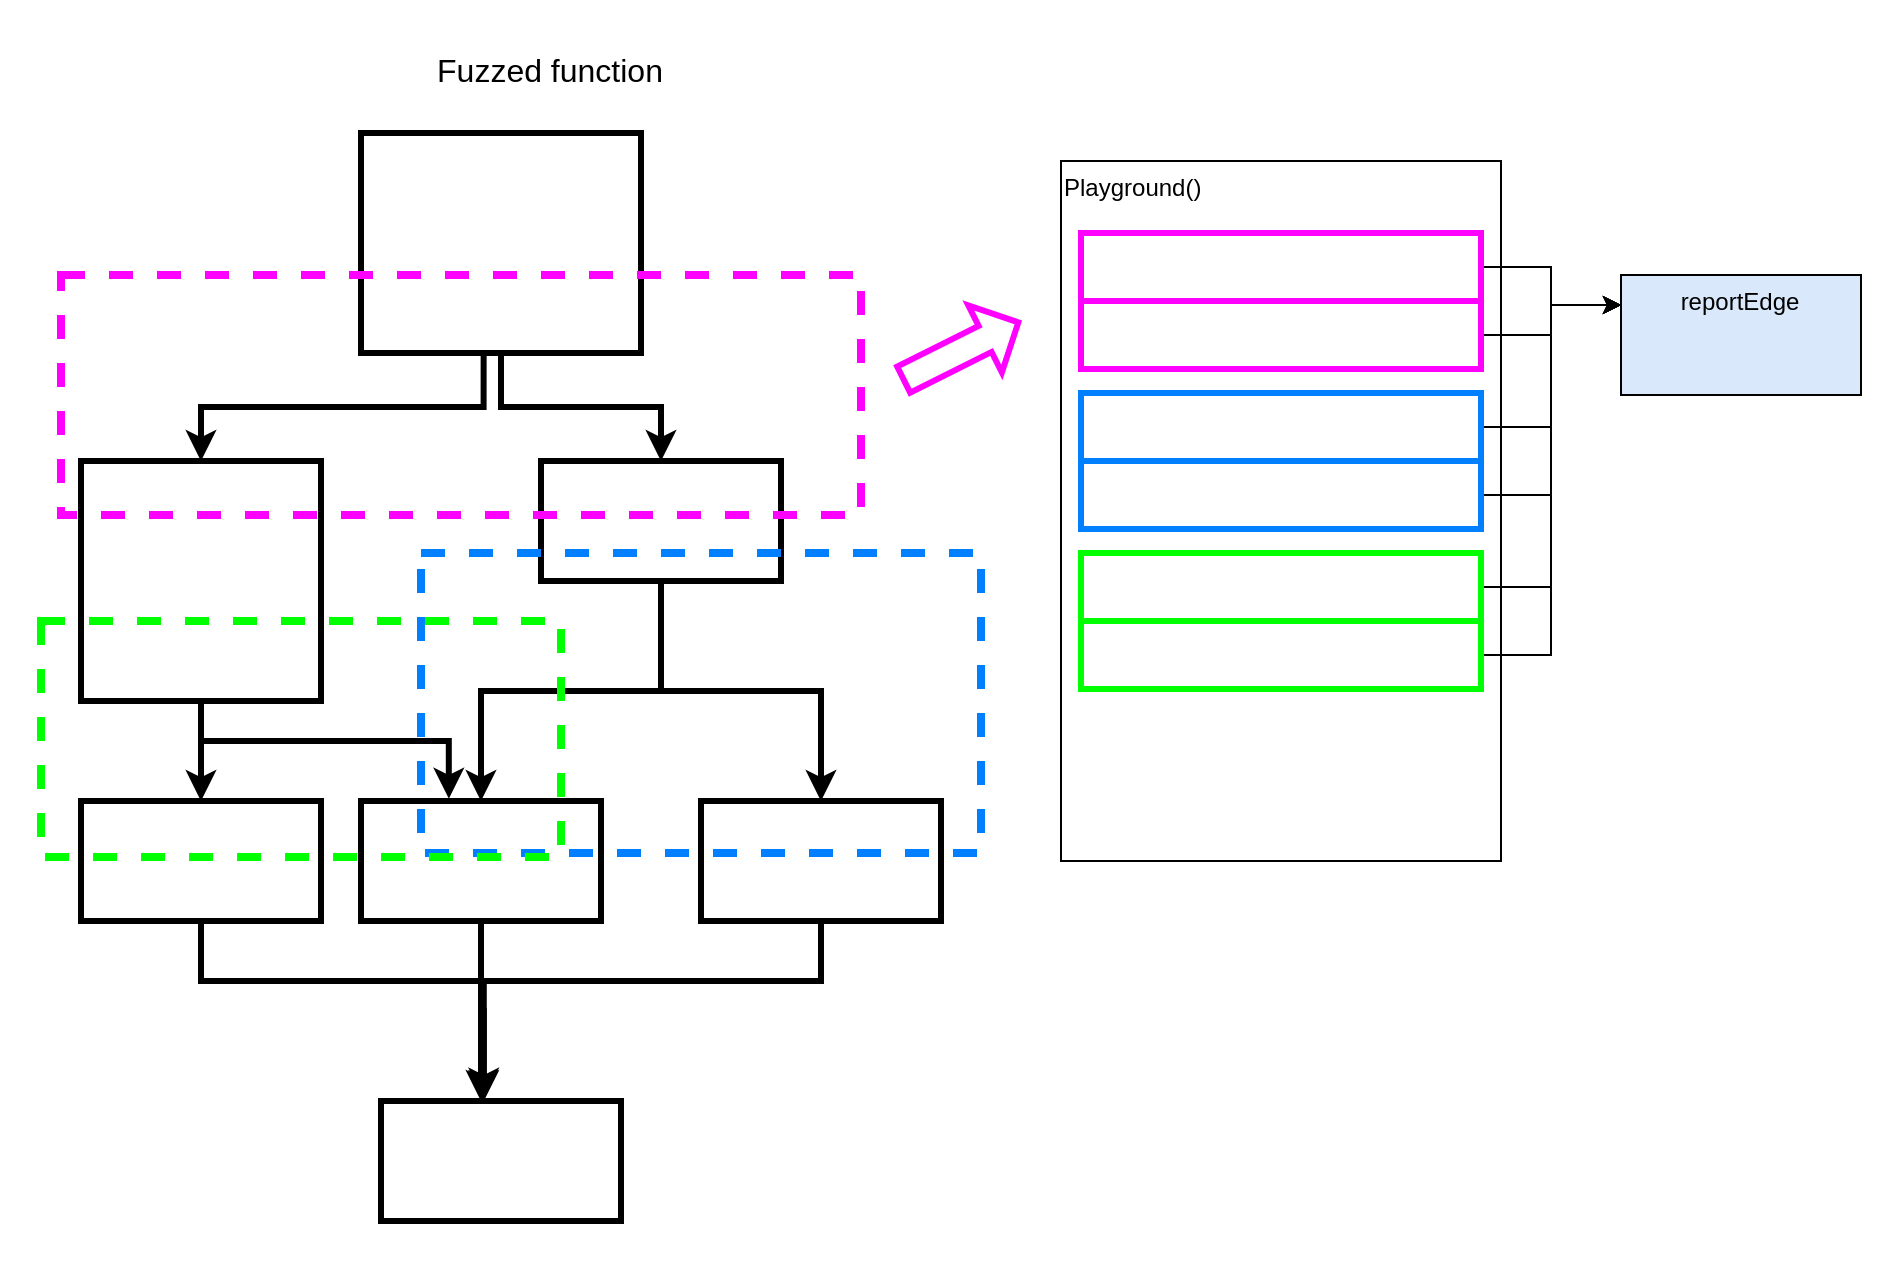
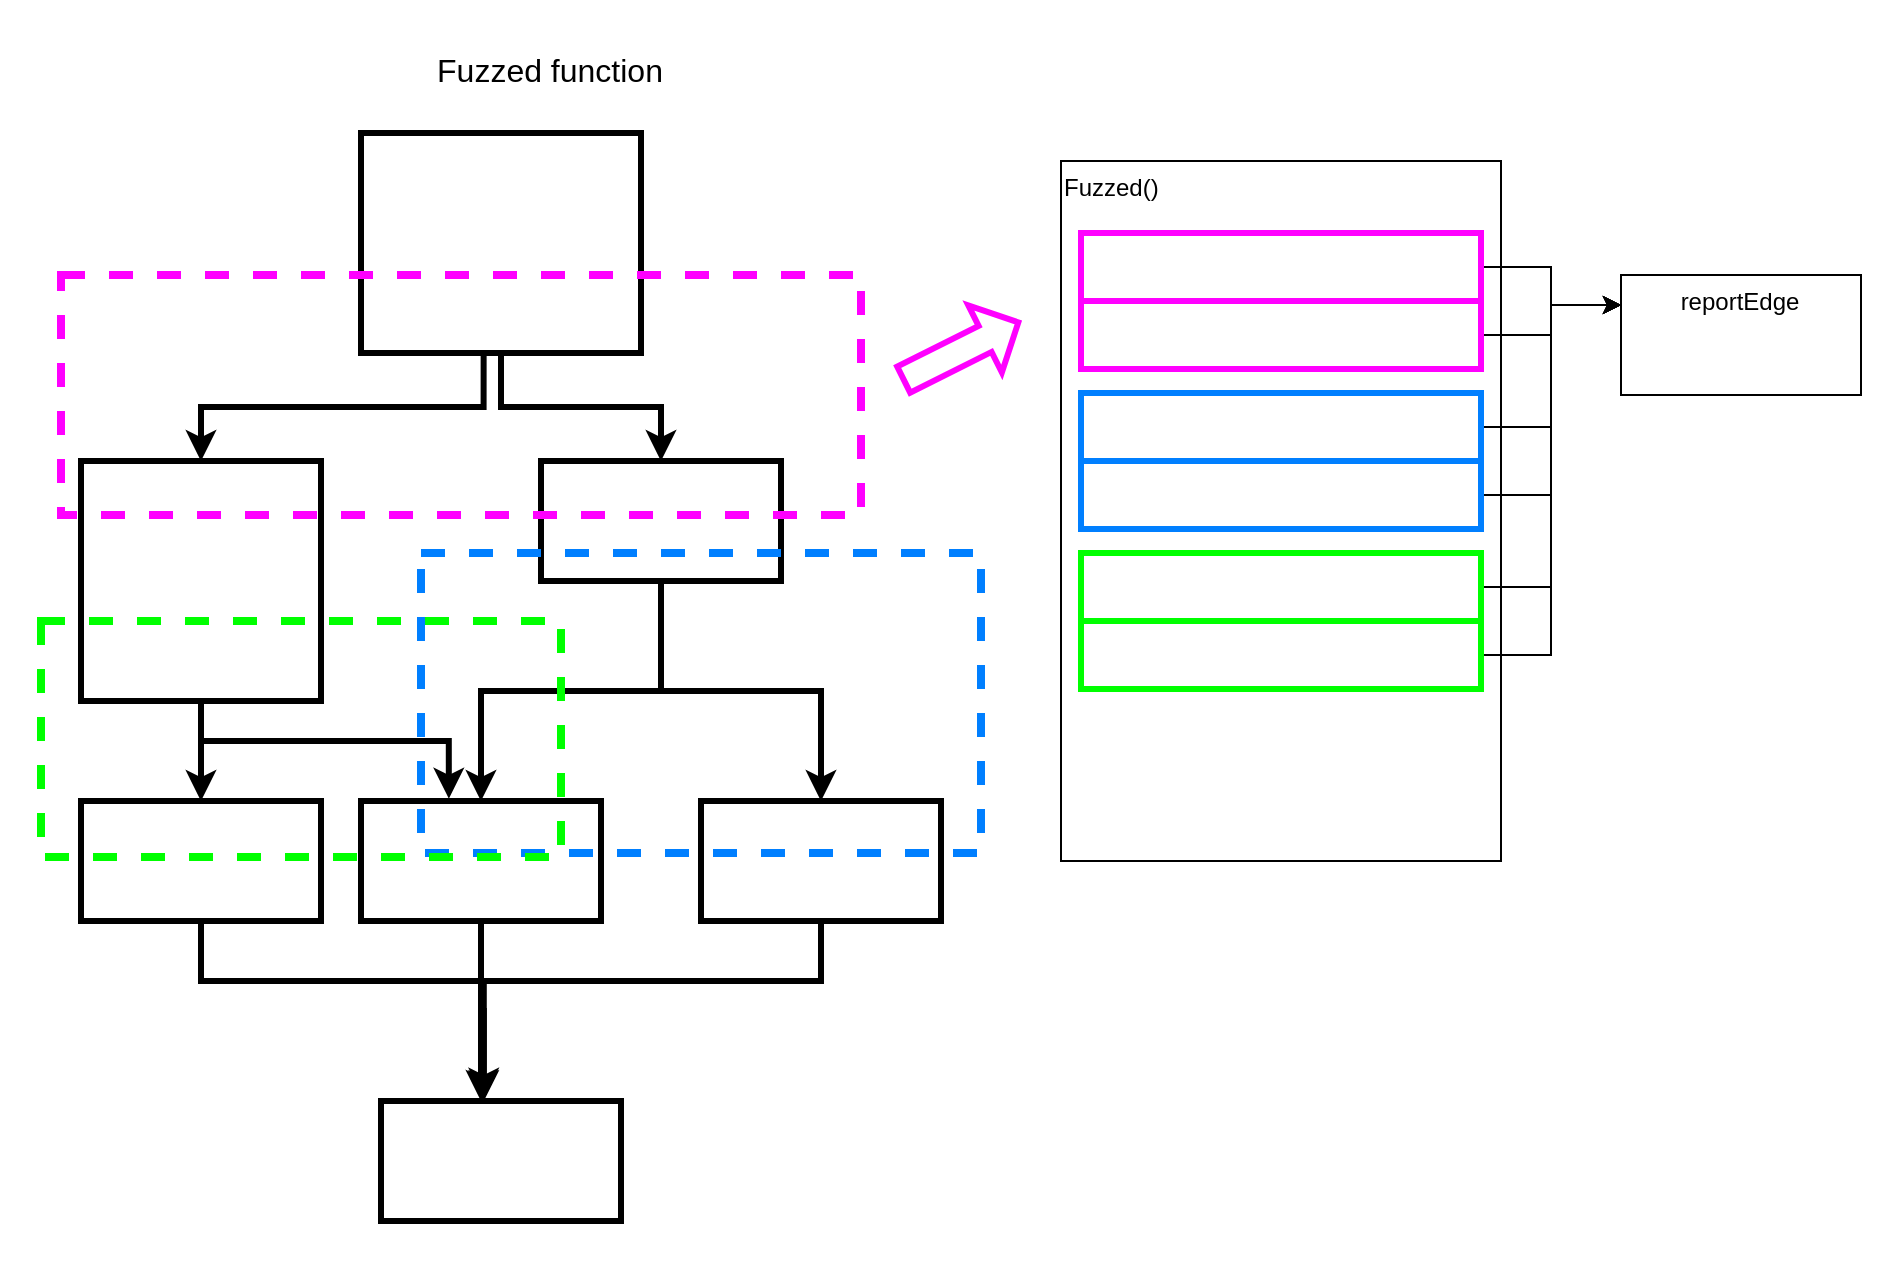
(1143, 189) -> (1119, 189)
(1741, 335) -> (1741, 335)
